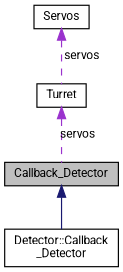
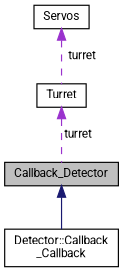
(81, 56) -> (81, 56)
(77, 135) -> (77, 135)
(62, 248) -> (62, 248)
